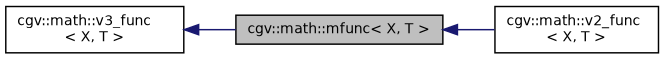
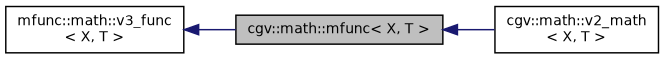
(95, 30) -> (95, 30)
(577, 30) -> (577, 30)
